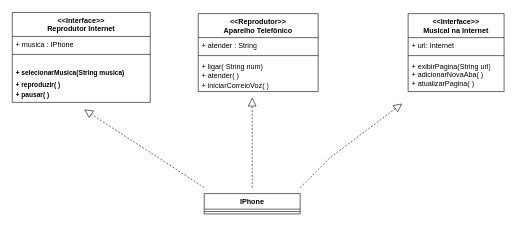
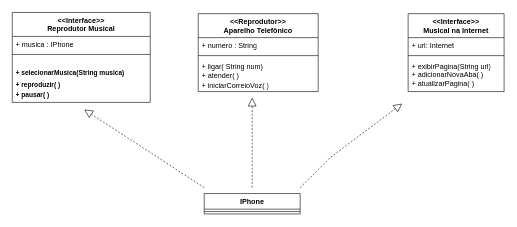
(81, 25) -> (81, 25)
(234, 46) -> (231, 46)
